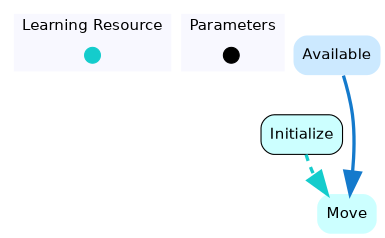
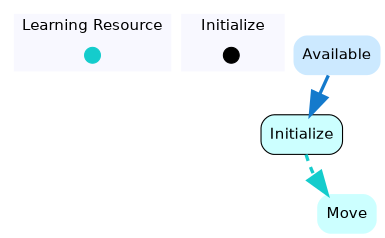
(233, 26) -> (233, 26)
(353, 123) -> (324, 85)
